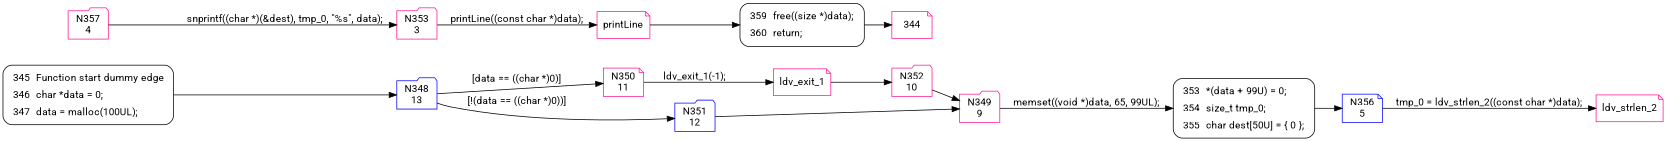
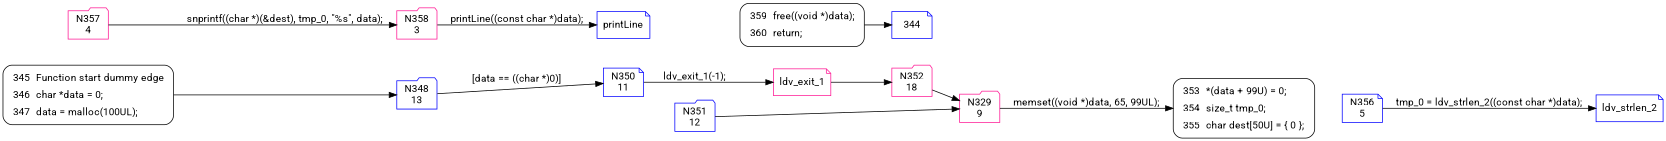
(814, 16) -> (814, 16)
(417, 25) -> (417, 25)
(623, 25) -> (623, 25)
(691, 25) -> none
(912, 25) -> (912, 25)
(623, 82) -> (623, 82)
(912, 82) -> (912, 82)
(980, 108) -> (980, 108)
(1325, 108) -> none
(1630, 108) -> (1630, 108)
(551, 118) -> none
